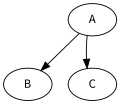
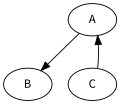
(86, 47) -> (98, 56)
